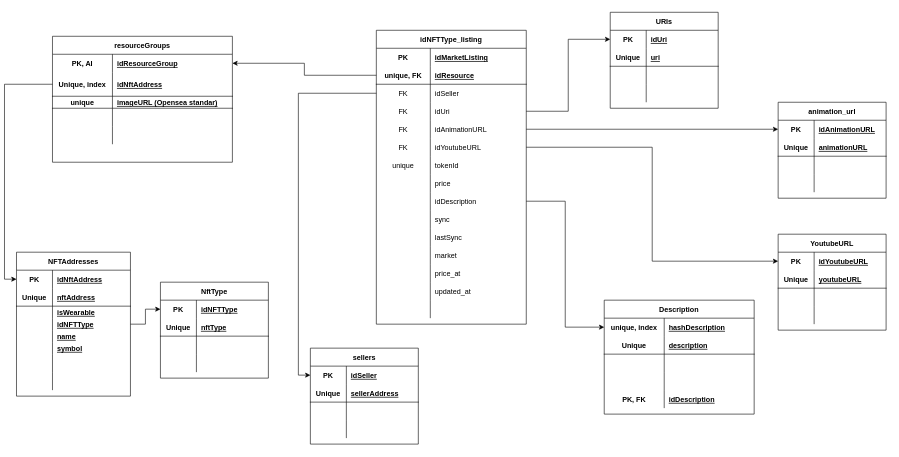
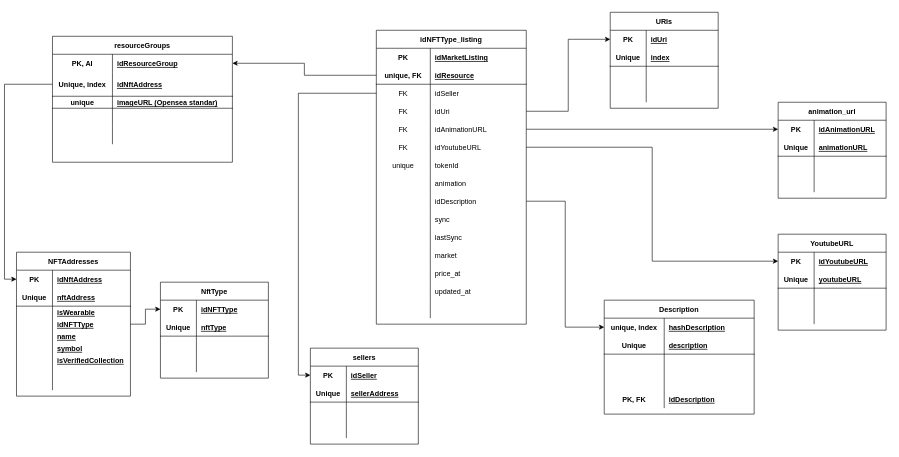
(656, 58) -> (660, 58)
(444, 184) -> (451, 184)
none -> (89, 360)
